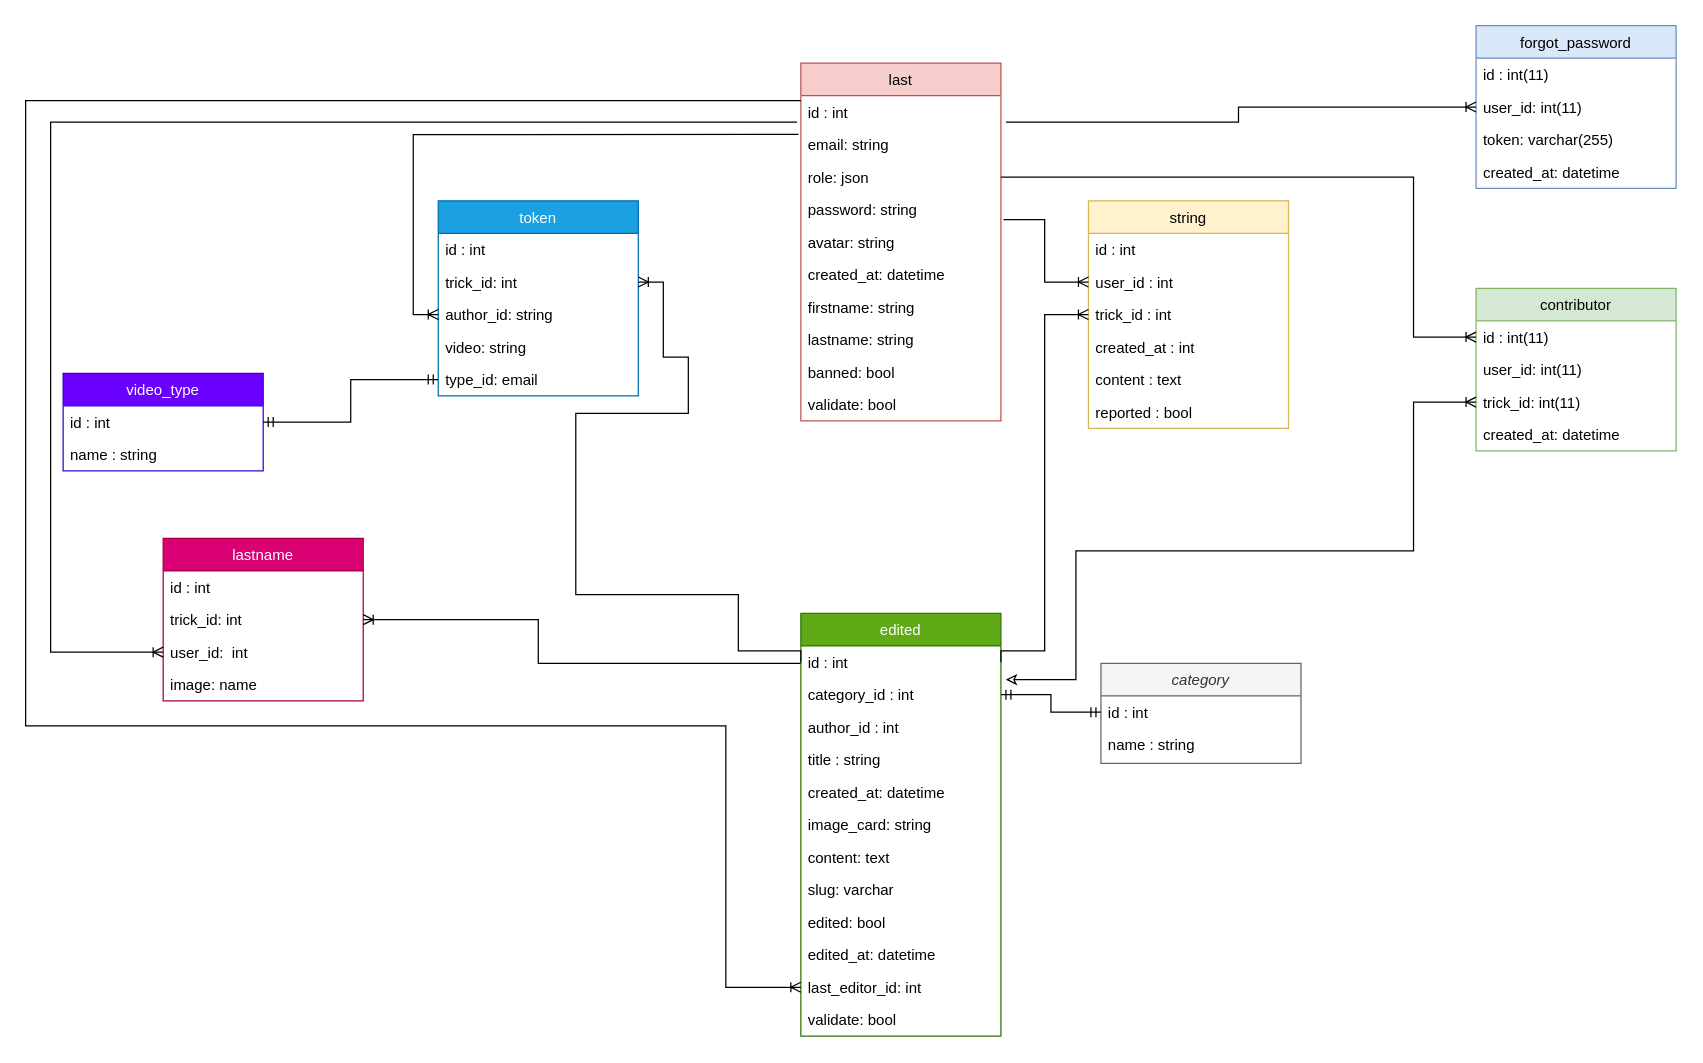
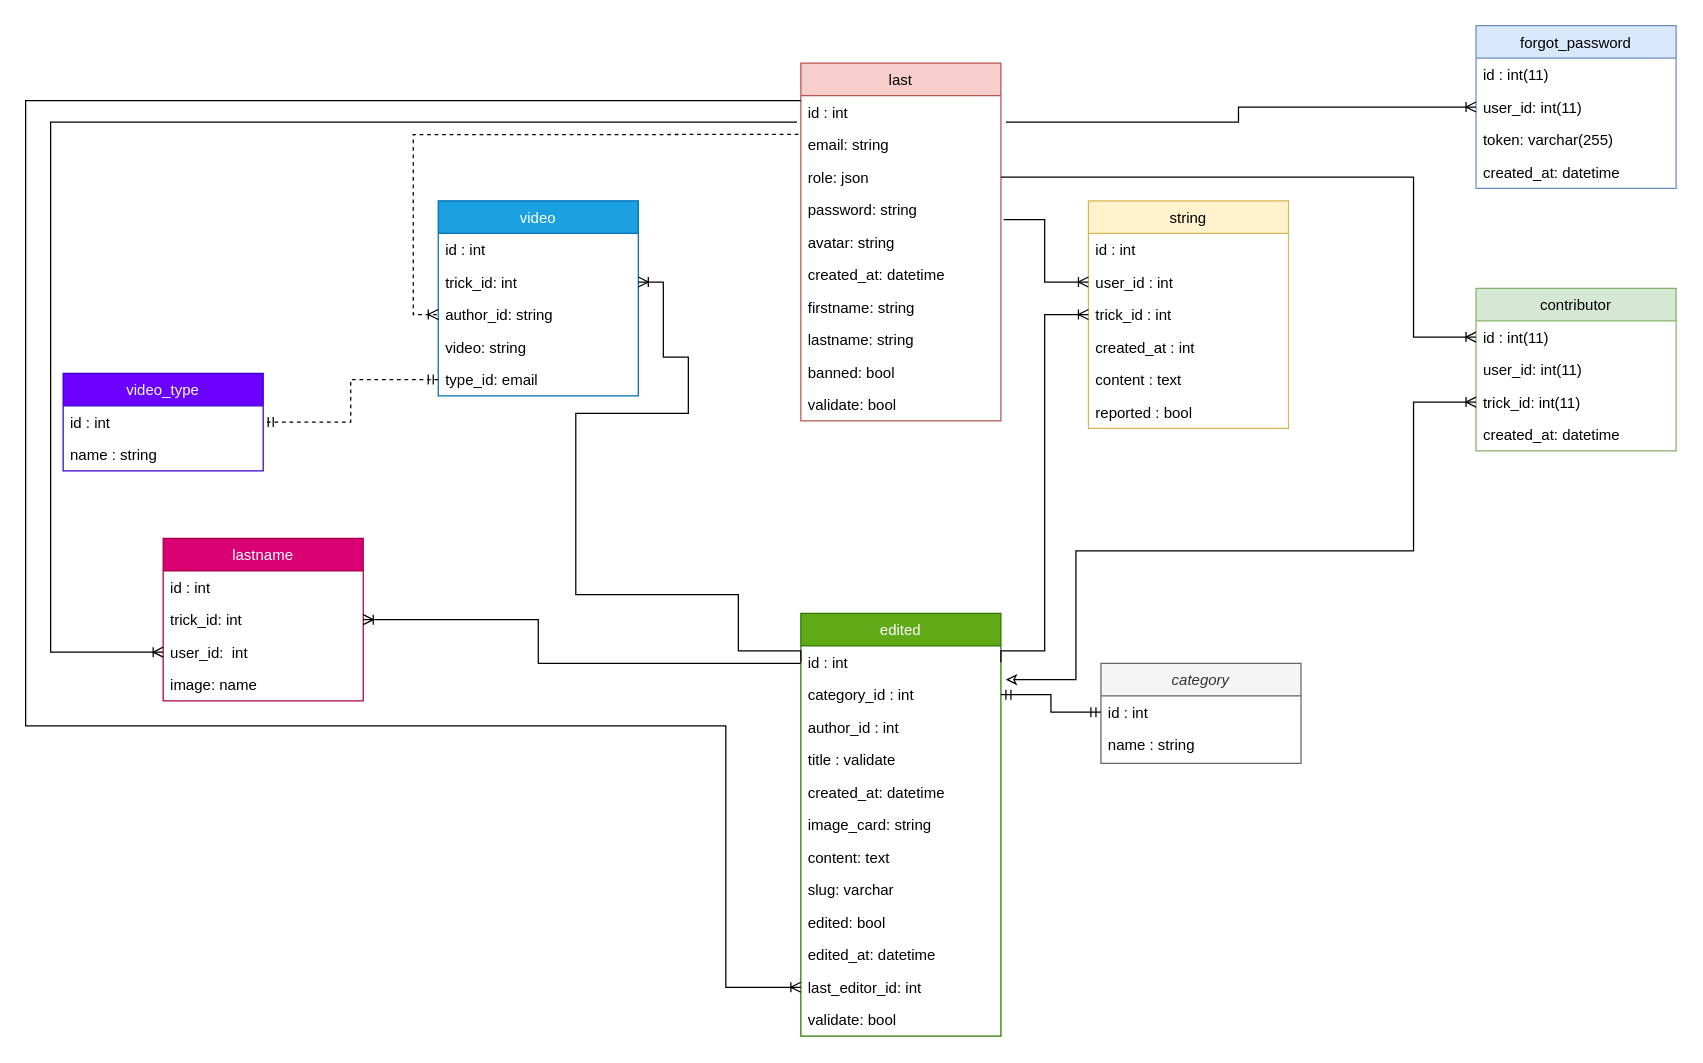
(503, 134) -> (503, 134)
(538, 218) -> (538, 218)
(351, 402) -> (351, 402)
(855, 760) -> (861, 760)
